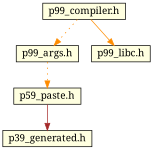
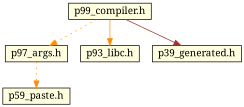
(47, 54) -> (36, 54)
(121, 54) -> (110, 54)
(47, 114) -> (150, 31)
